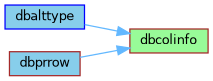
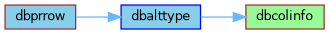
(99, 54) -> (92, 17)
